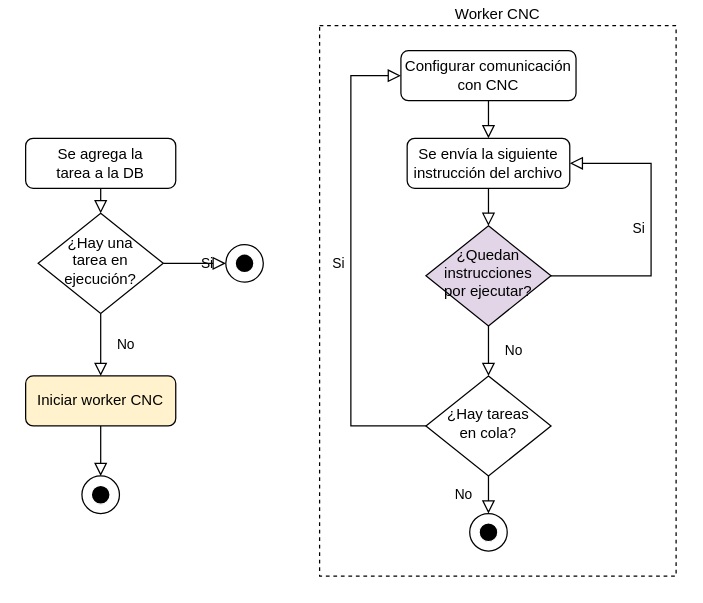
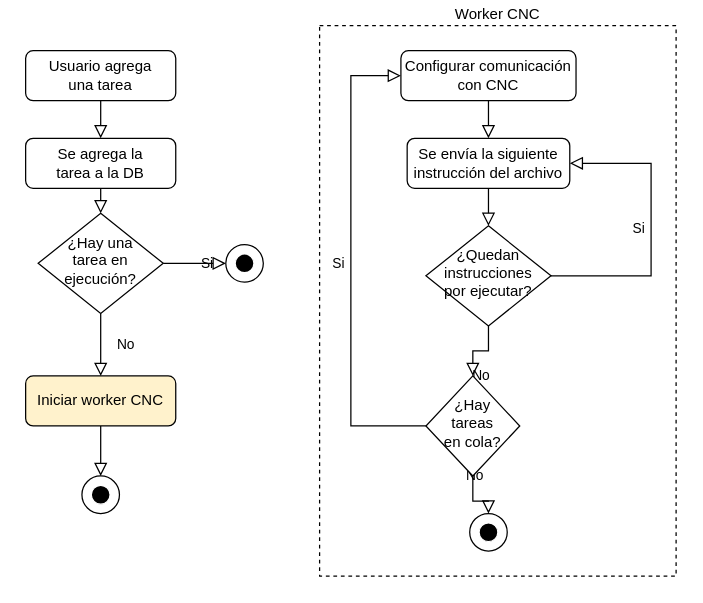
none -> (101, 76)
none -> (101, 113)
(488, 276) -> (488, 276)
(488, 426) -> (473, 426)
